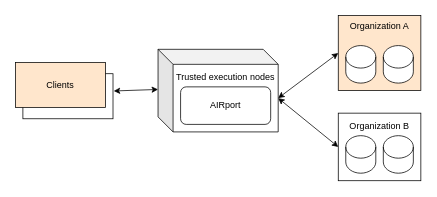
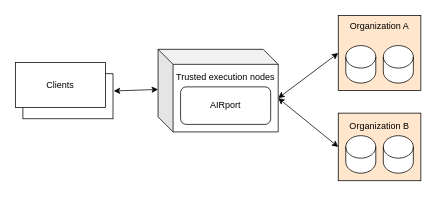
(60, 85) -> (60, 85)
(379, 147) -> (379, 147)
